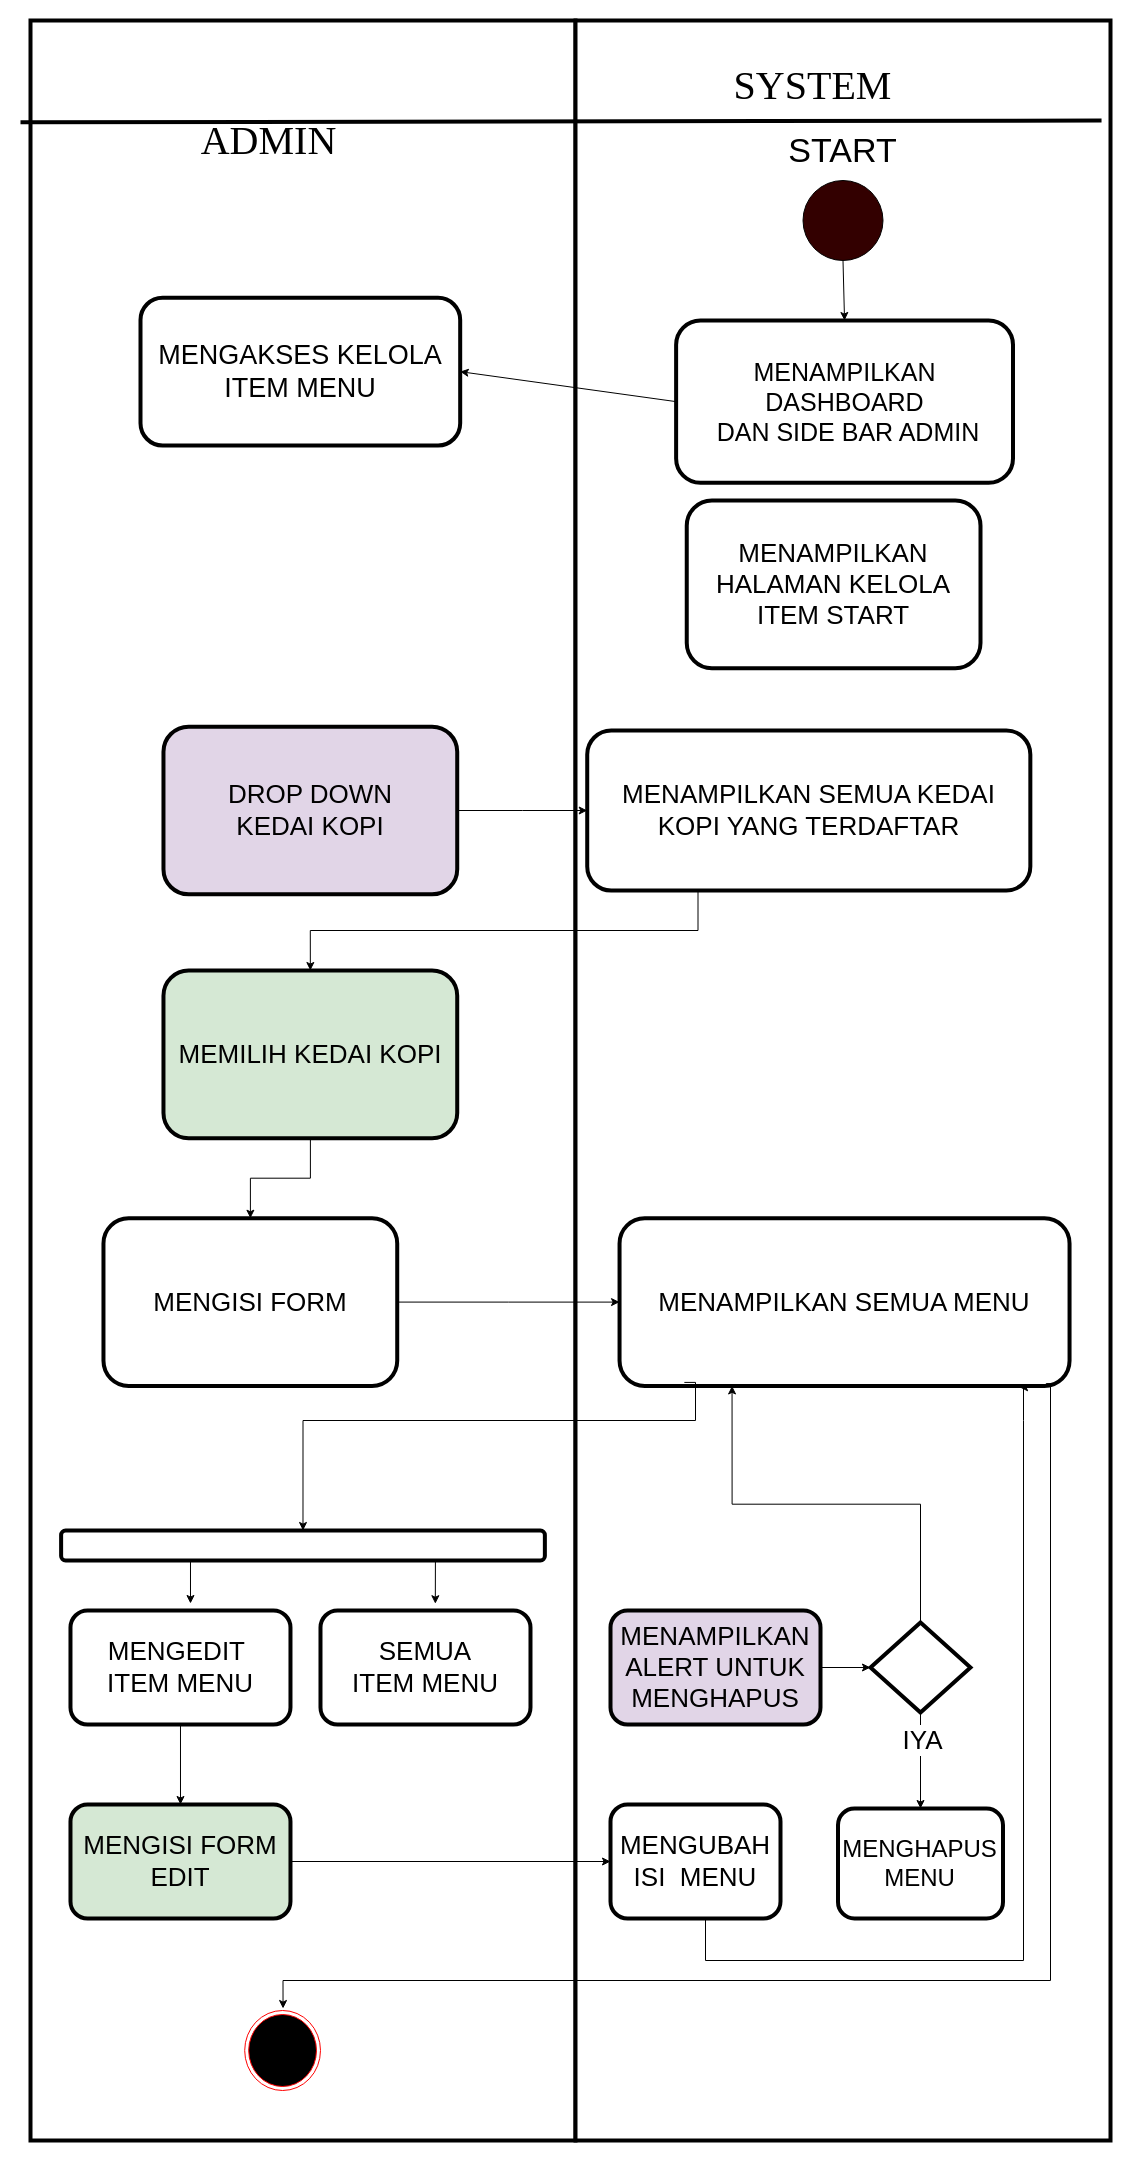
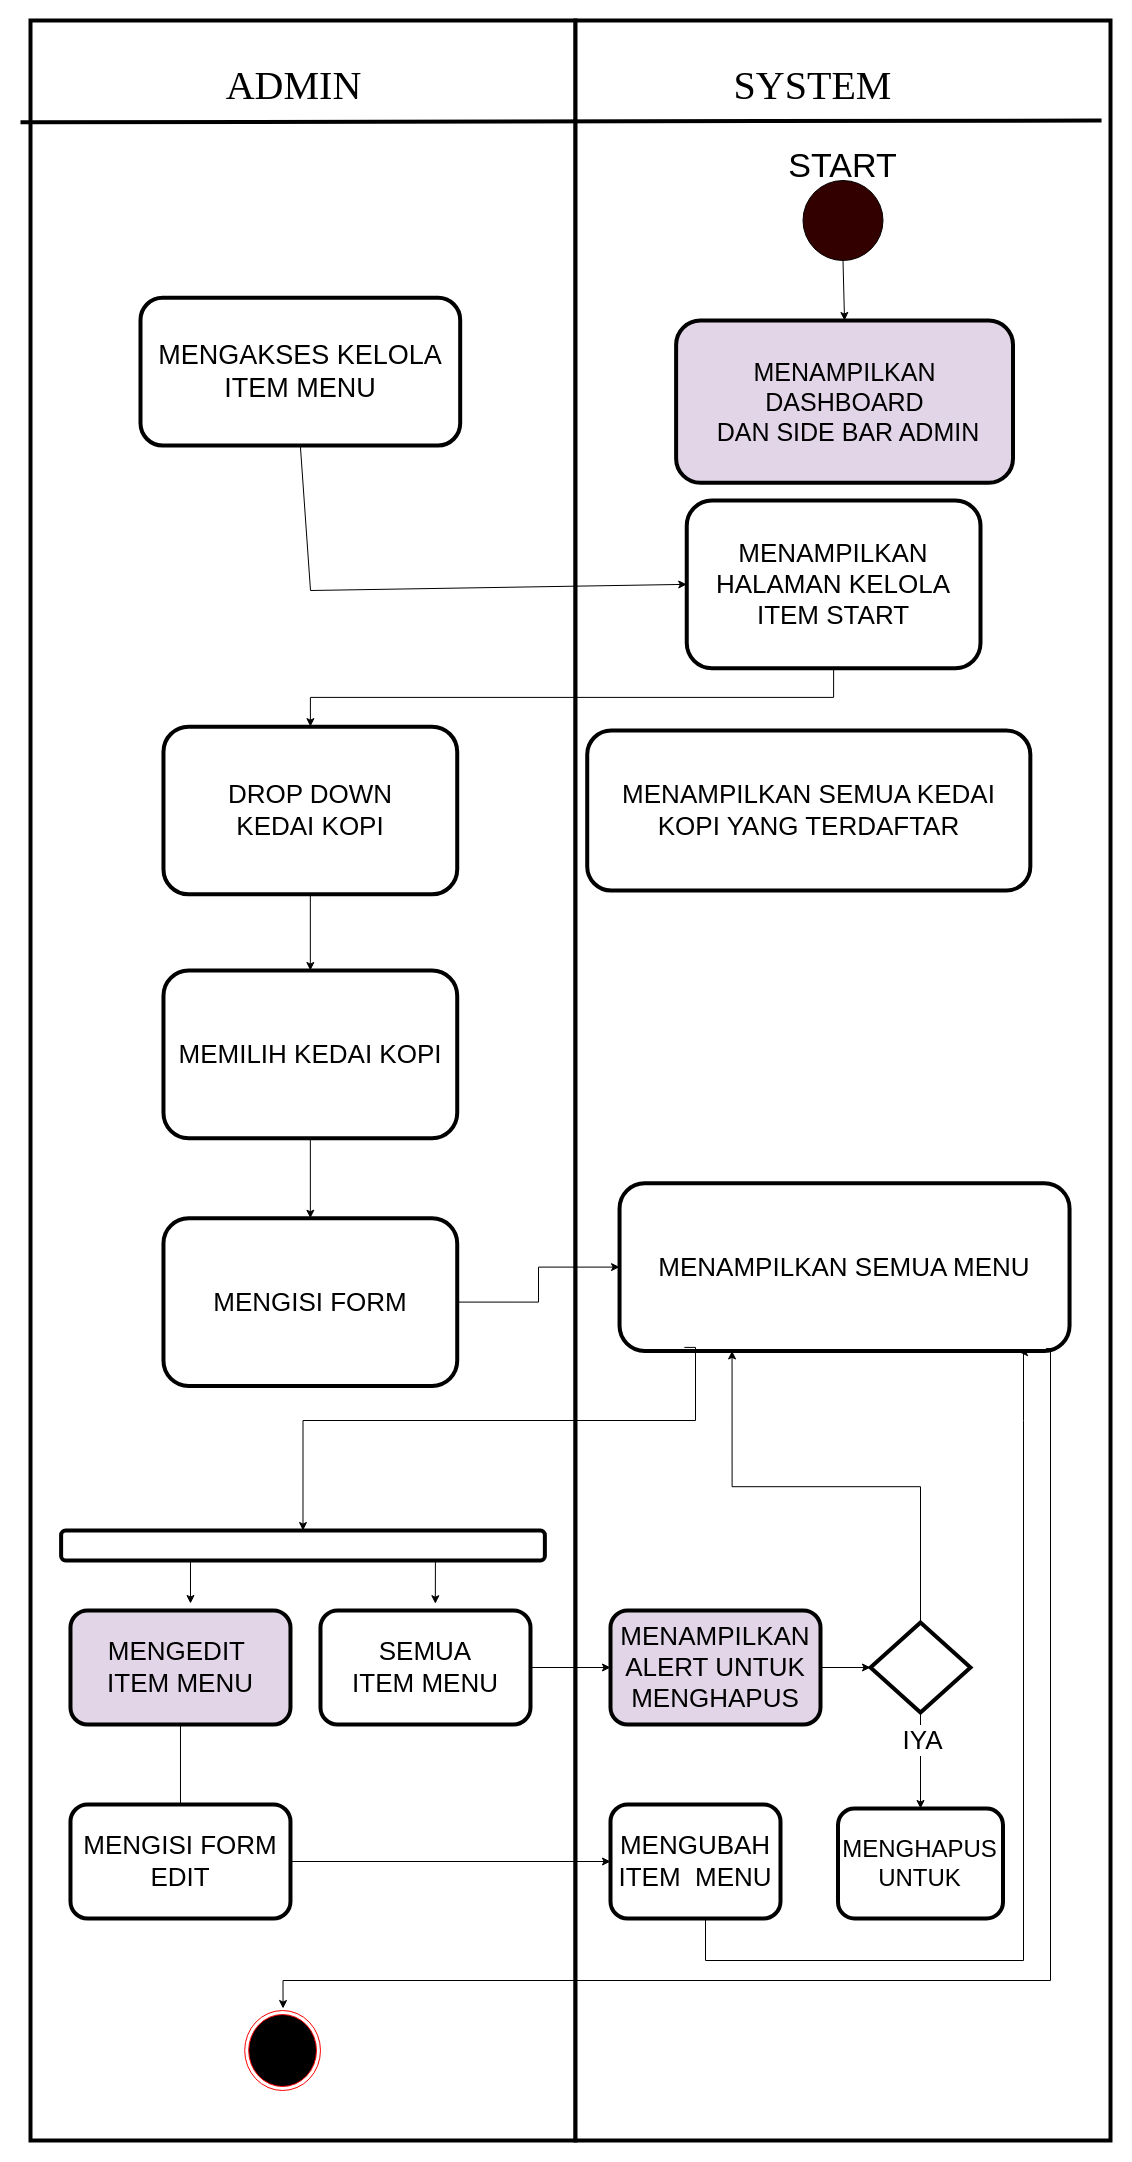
(269, 141) -> (294, 86)
(843, 151) -> (843, 166)
(571, 387) -> none
(845, 402) -> (845, 402)
none -> (423, 589)
none -> (576, 697)
(310, 811) -> (310, 811)
(518, 811) -> (310, 911)
(525, 931) -> none
(310, 1054) -> (310, 1054)
(250, 1302) -> (310, 1302)
(845, 1302) -> (845, 1267)
(180, 1668) -> (180, 1668)
none -> (567, 1668)
(180, 1796) -> (180, 1799)
(180, 1862) -> (180, 1862)
(696, 1862) -> (696, 1862)
(920, 1864) -> (920, 1864)
